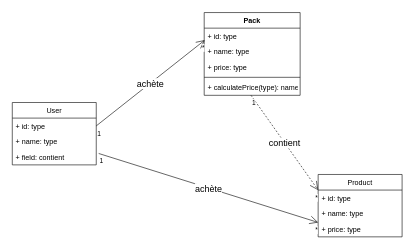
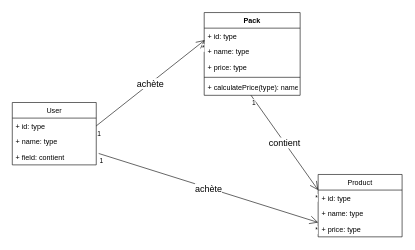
(266, 116) -> (266, 116)
